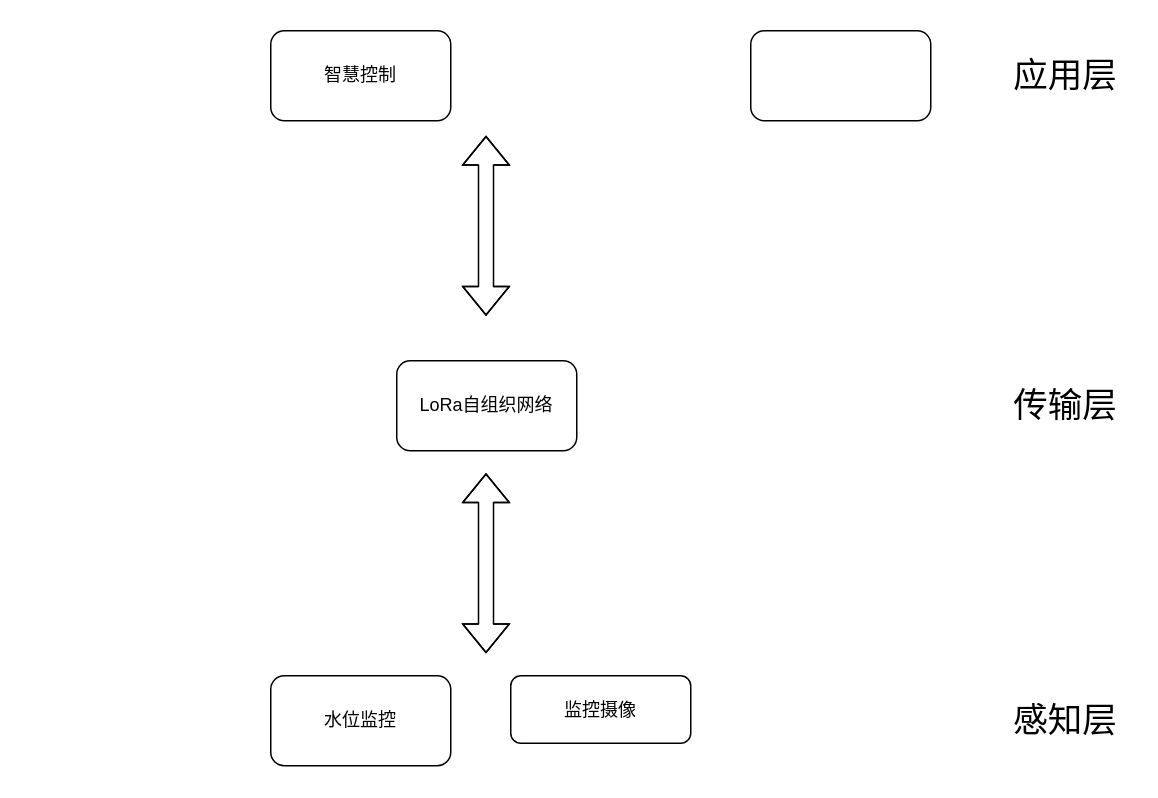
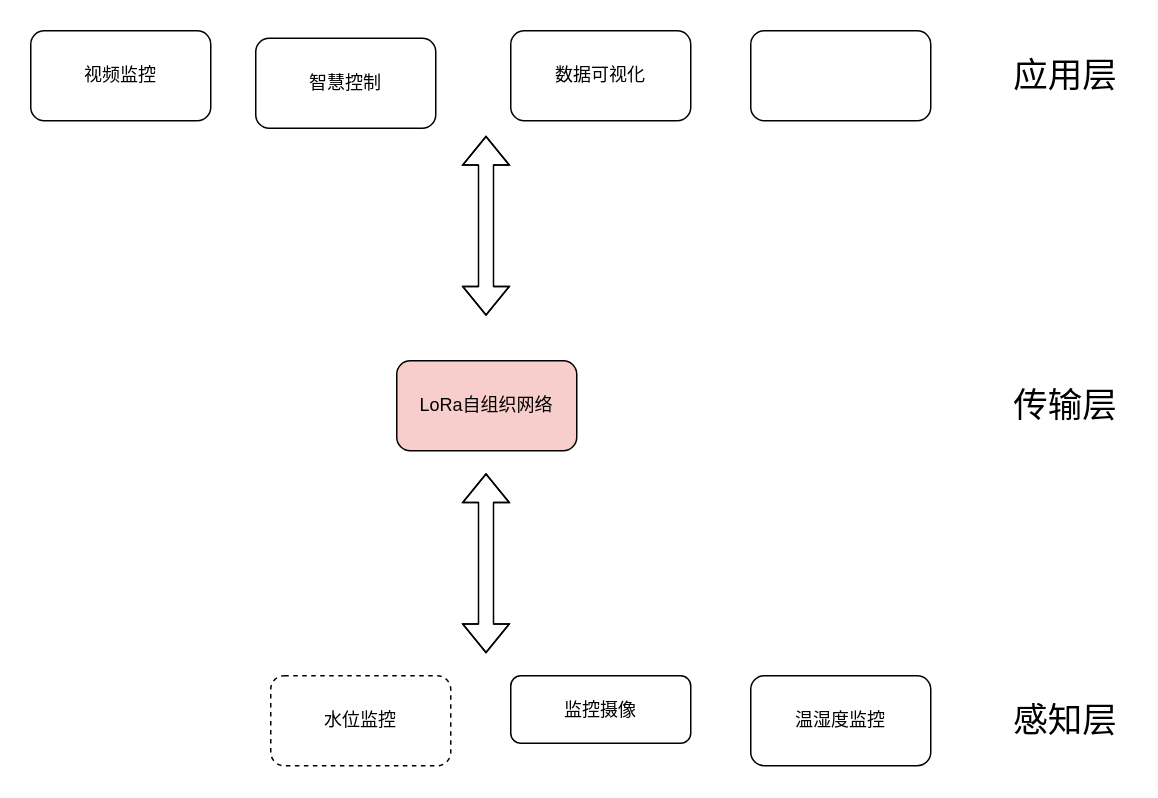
none -> (121, 76)
(361, 76) -> (346, 83)
none -> (601, 76)
(487, 406) -> (487, 406)
(361, 721) -> (361, 721)
none -> (841, 721)
